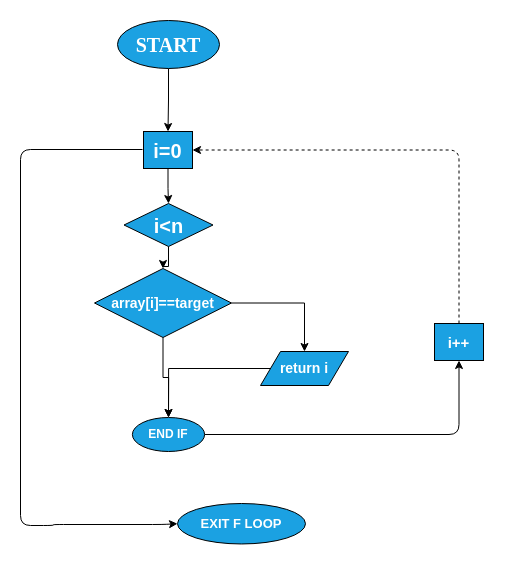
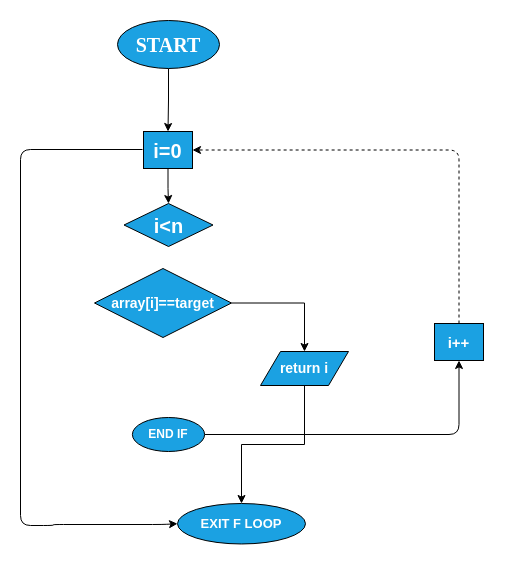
(169, 261) -> none
(163, 359) -> none
(216, 369) -> (277, 445)
